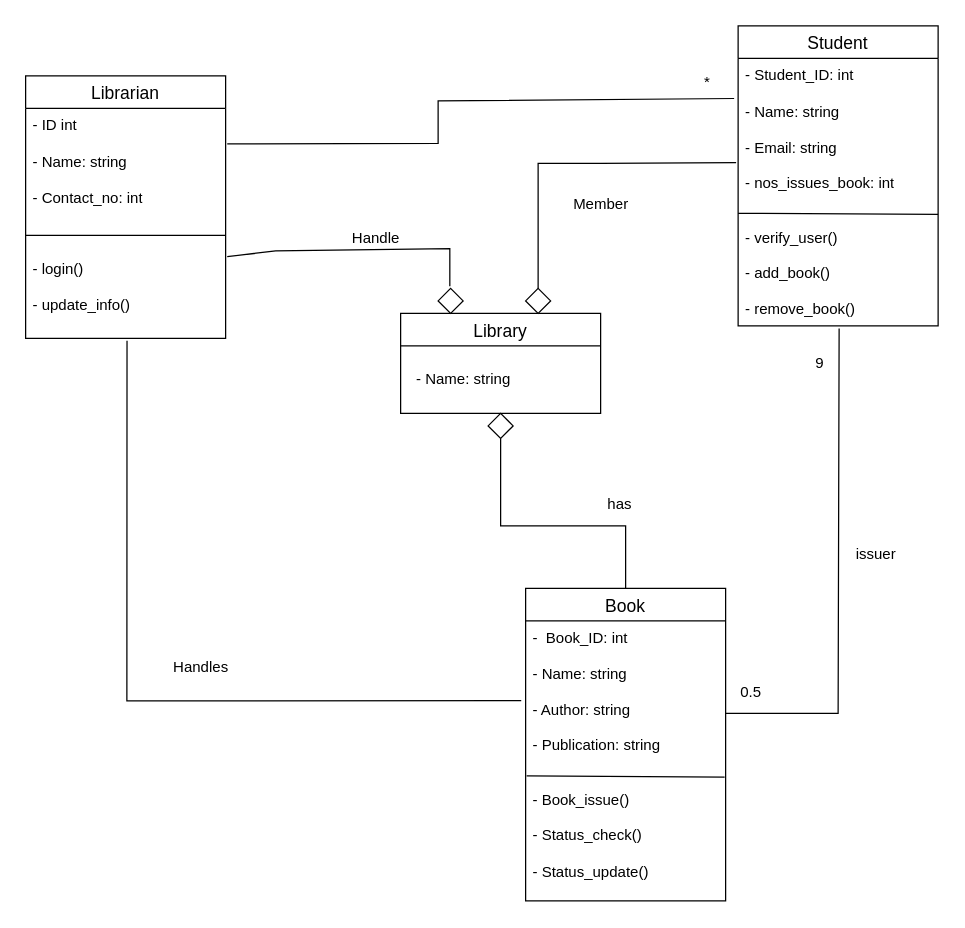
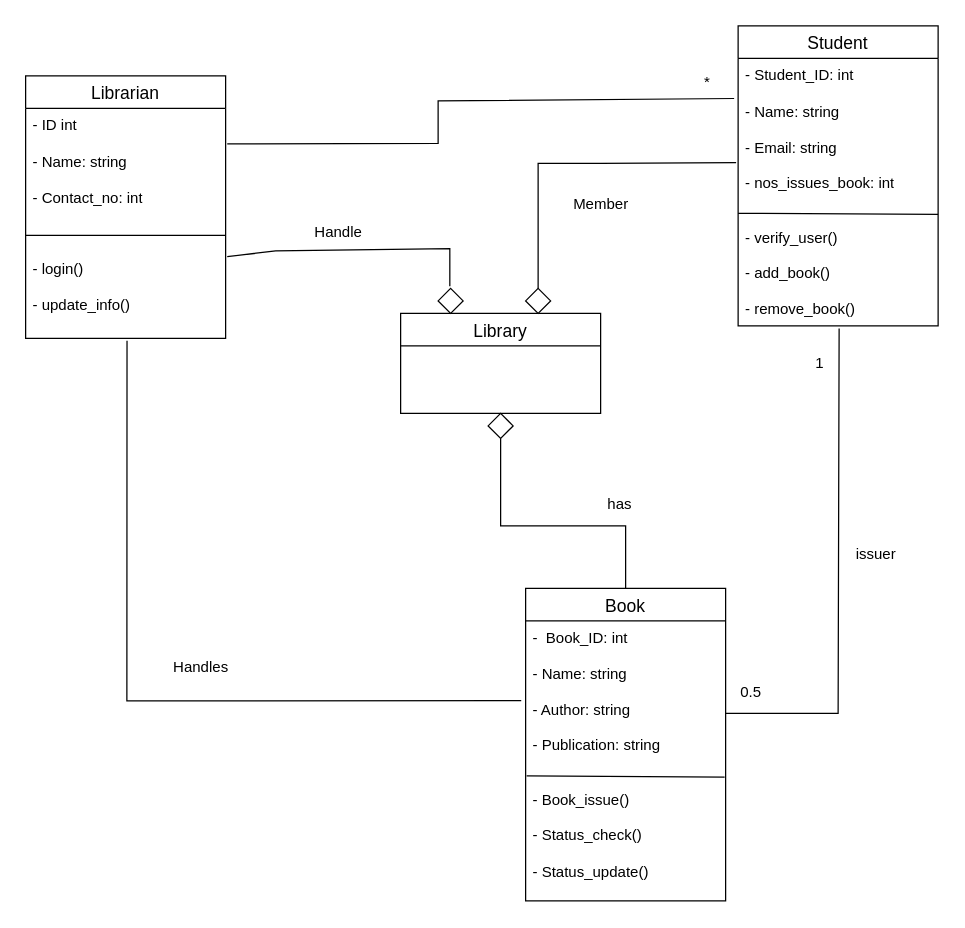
(376, 238) -> (338, 232)
(820, 363) -> (820, 363)
(463, 379) -> none
